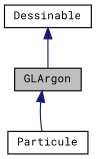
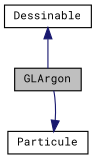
(40, 117) -> (55, 106)
